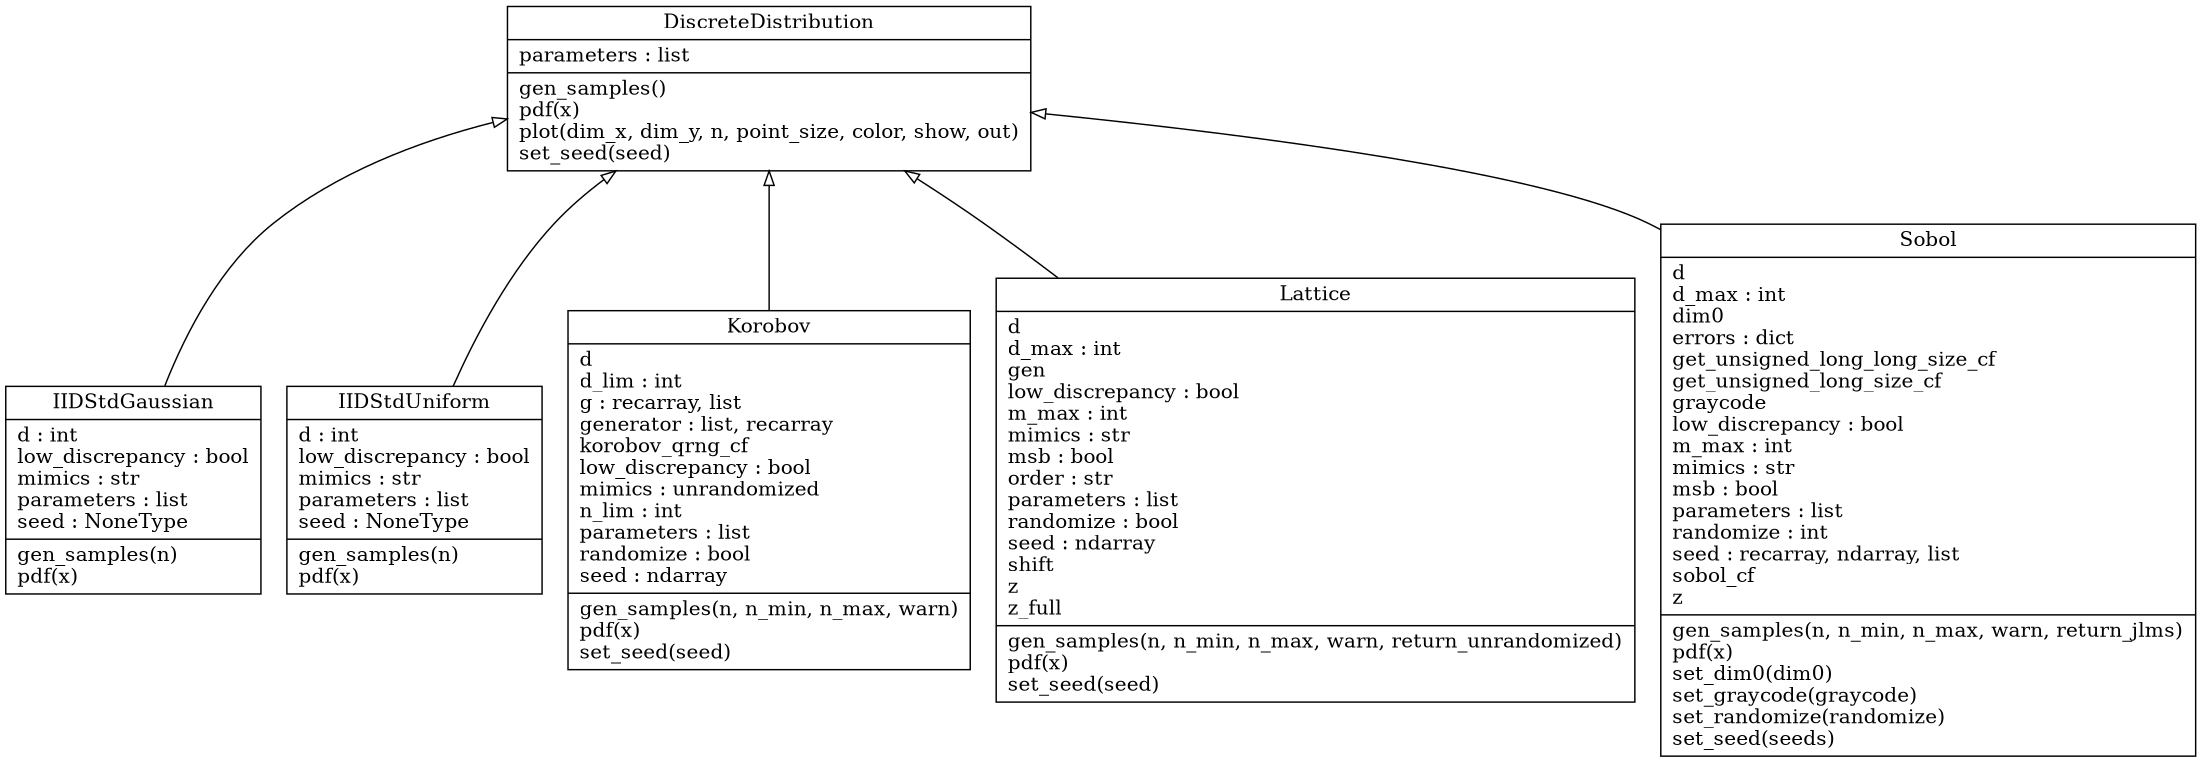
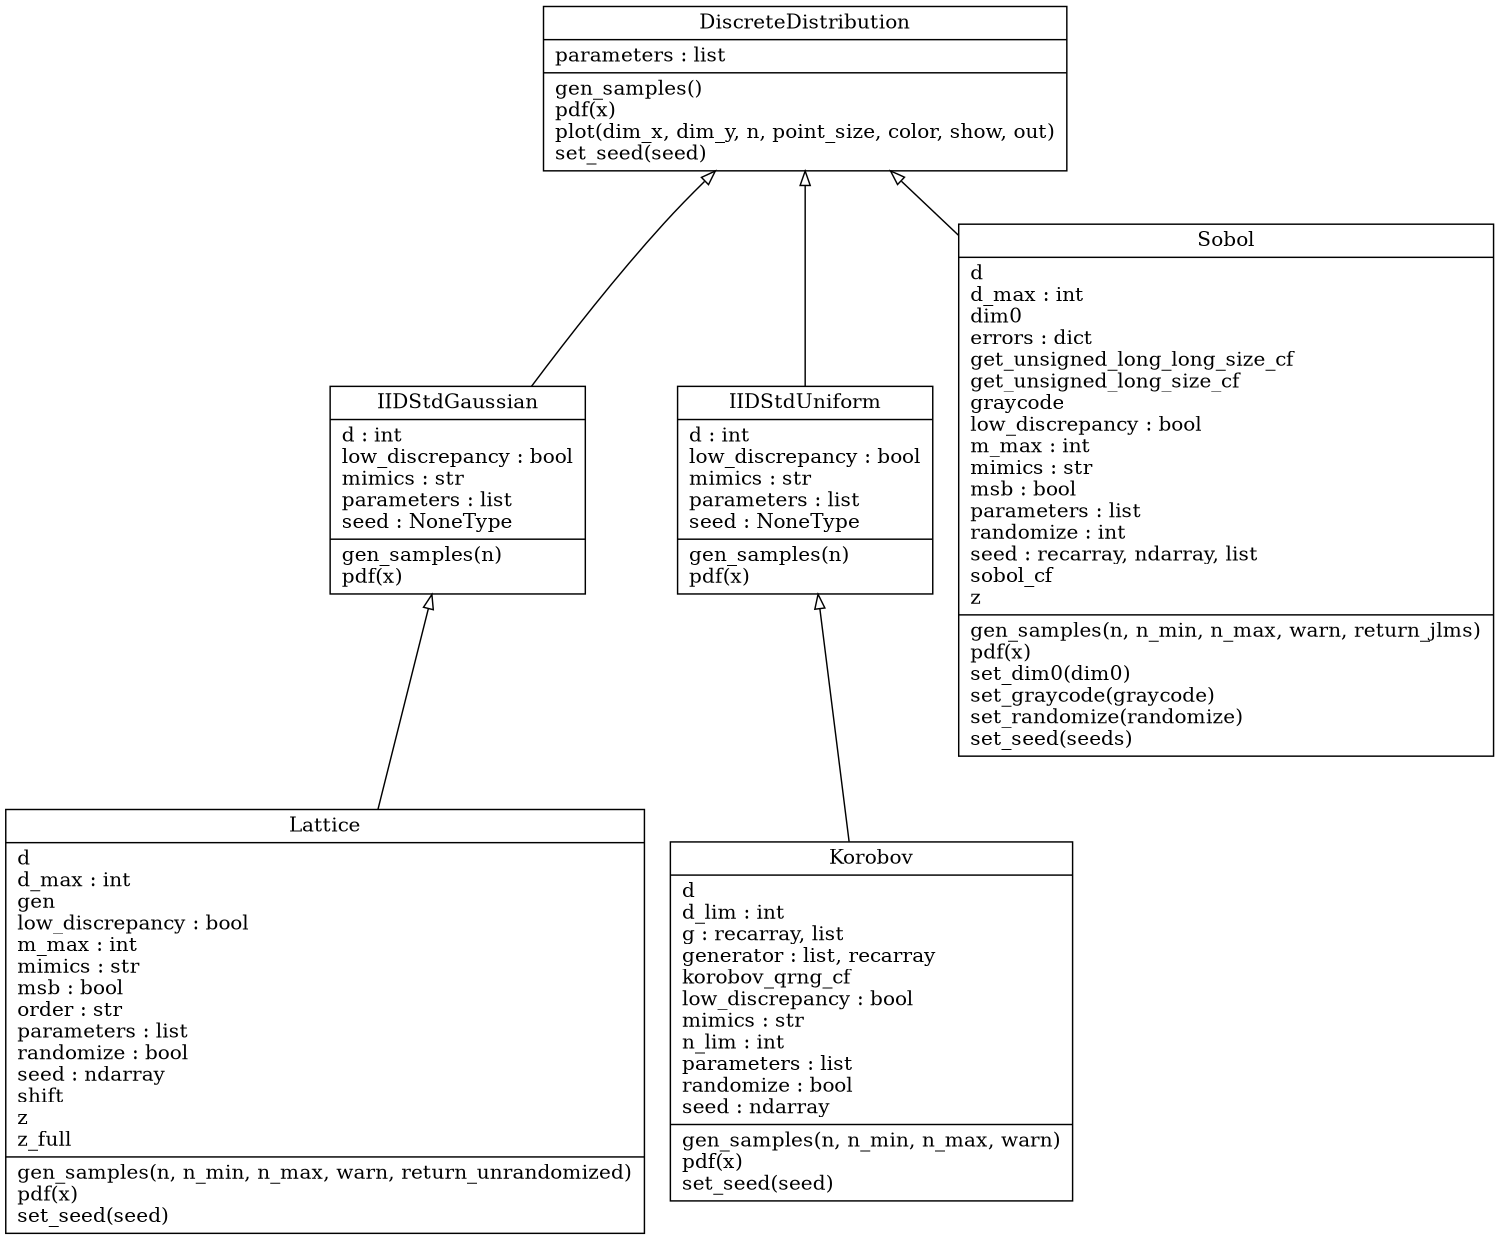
(989, 227) -> (403, 709)
(769, 248) -> (834, 725)
(700, 489) -> (743, 1021)
